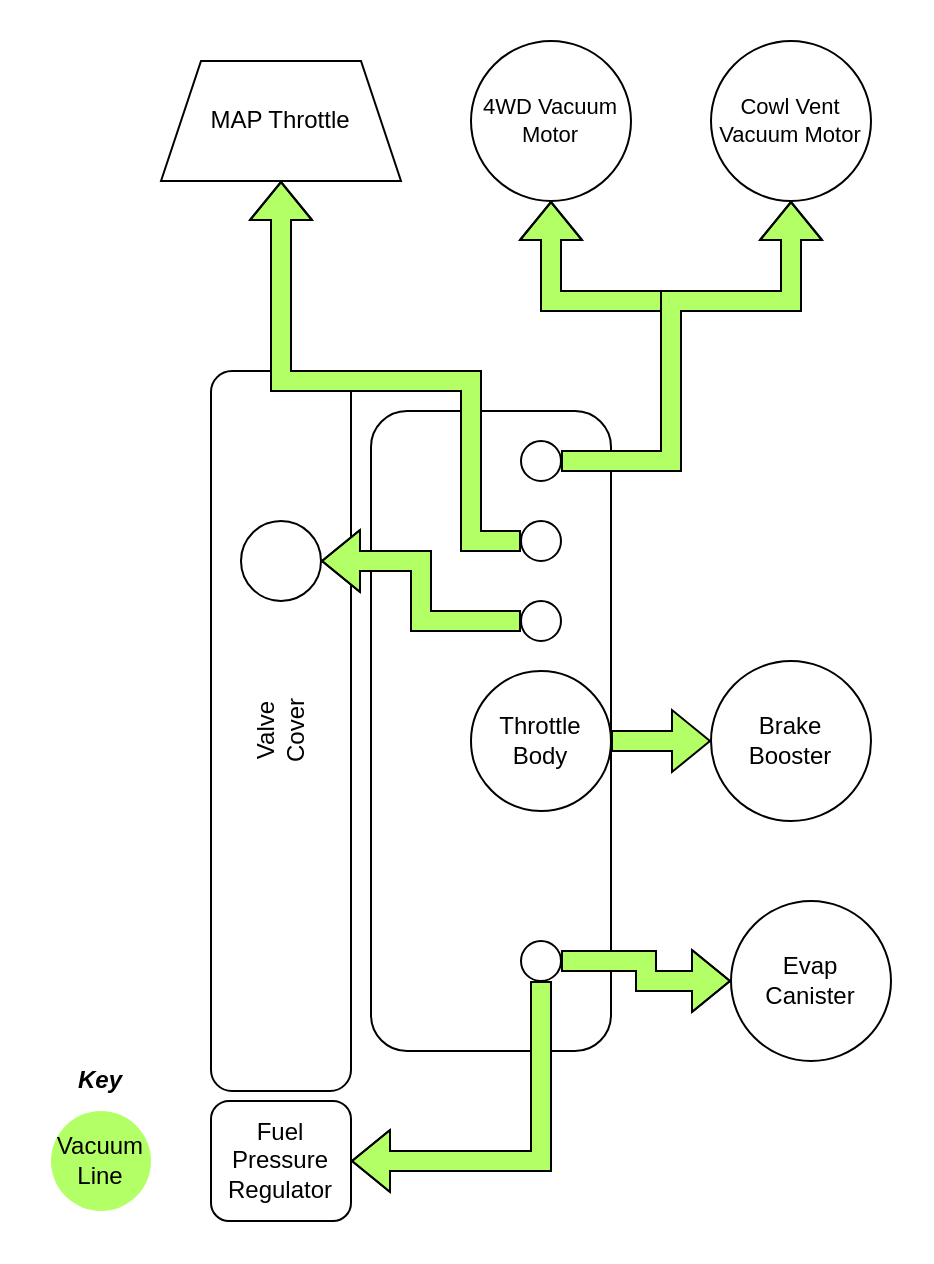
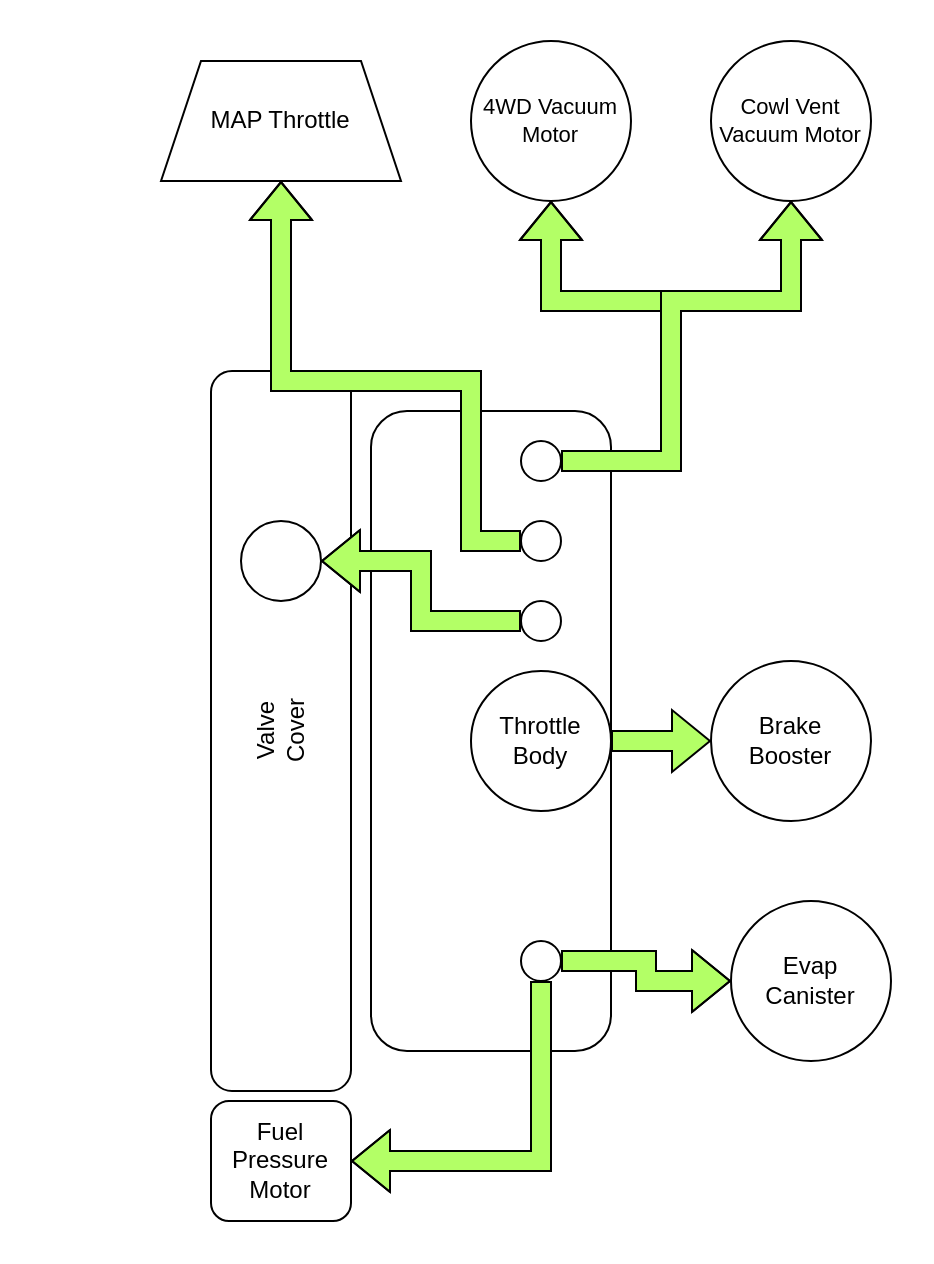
(101, 1081) -> none
(101, 1161) -> none
(281, 1161) -> (281, 1161)
